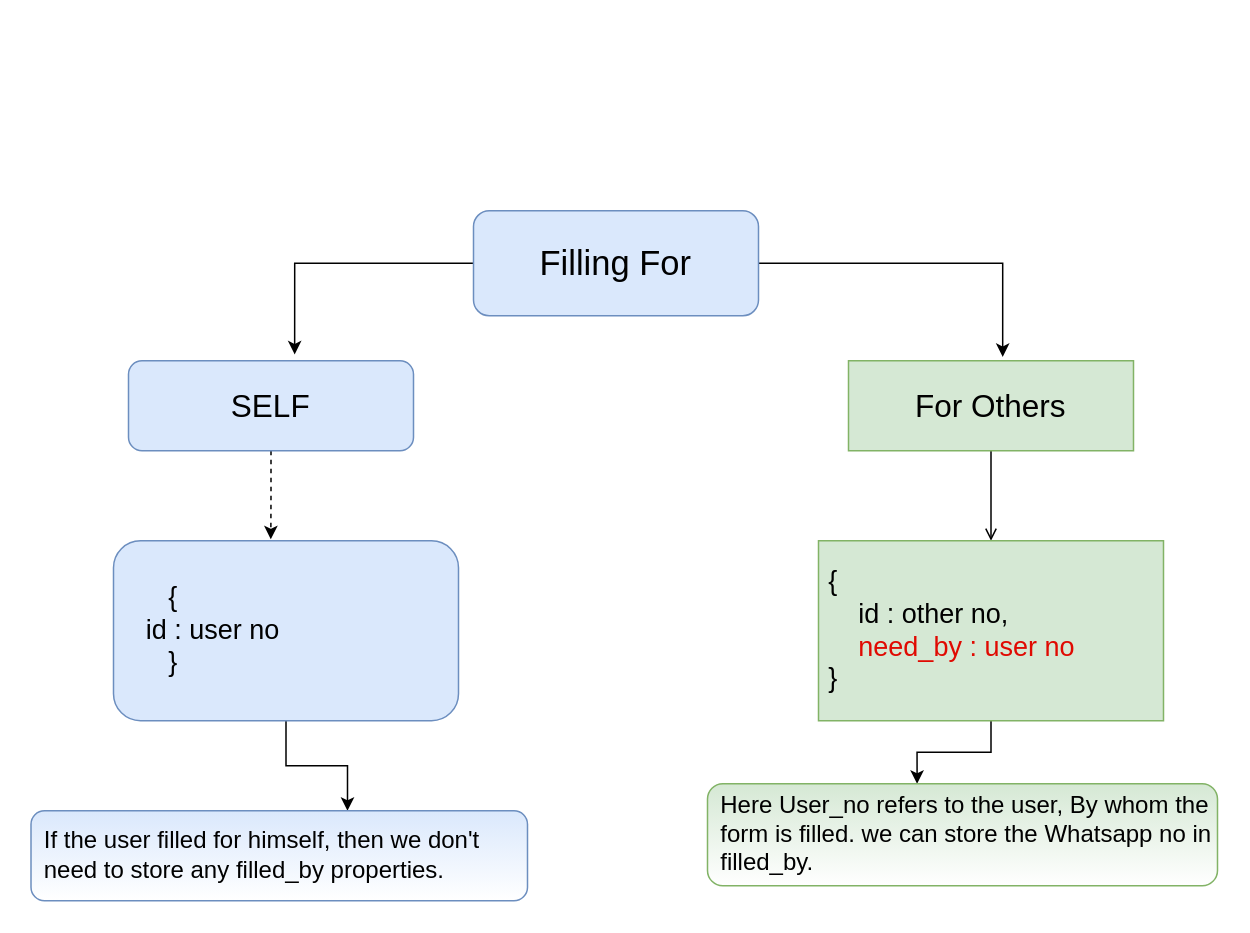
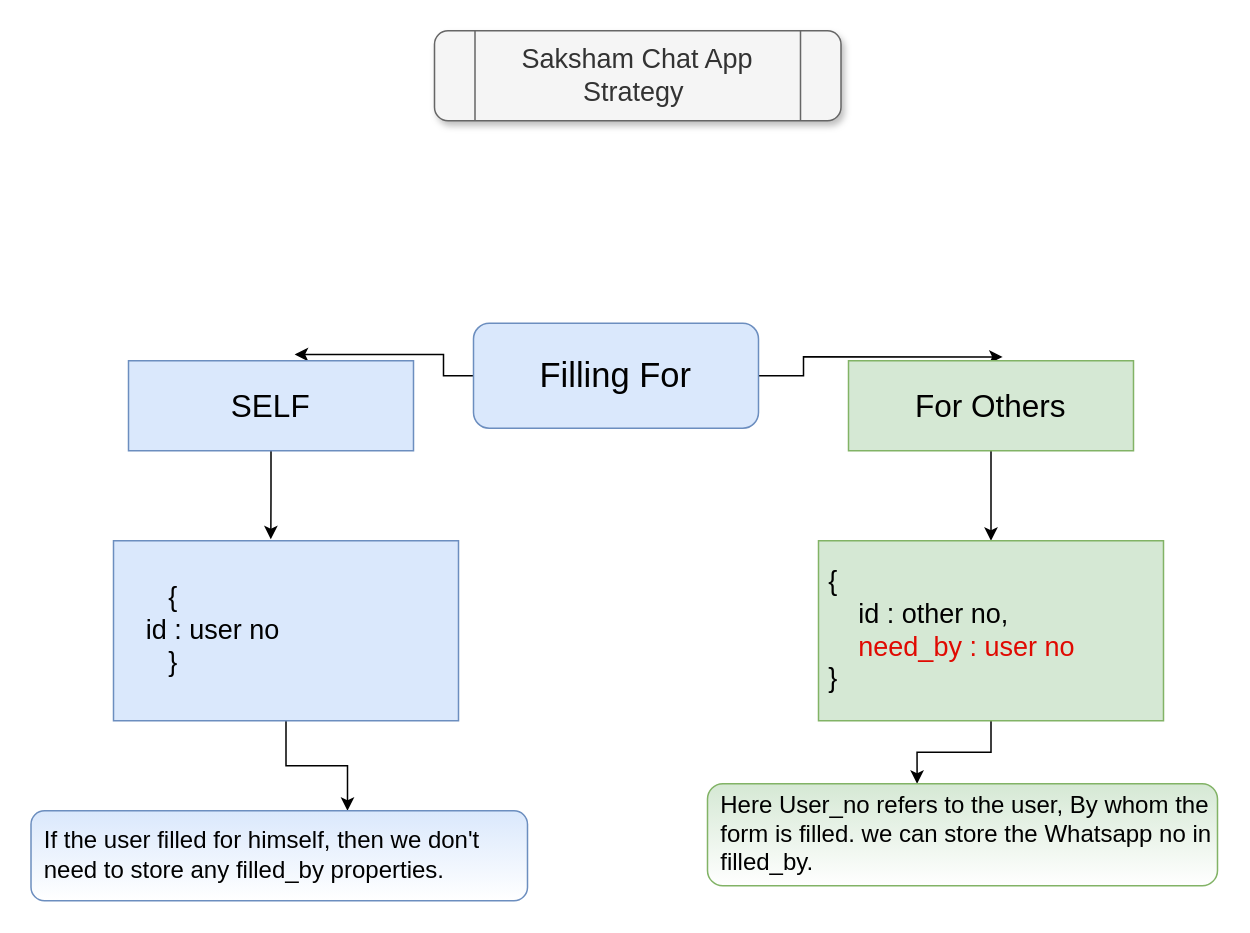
none -> (638, 76)
(616, 263) -> (616, 376)
(271, 406) -> (271, 406)
(271, 491) -> (271, 491)
(991, 531) -> (991, 529)
(286, 631) -> (286, 631)
